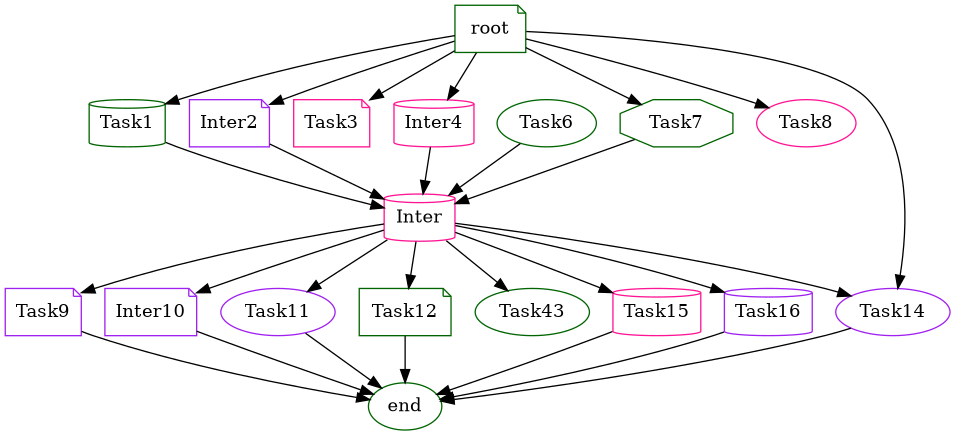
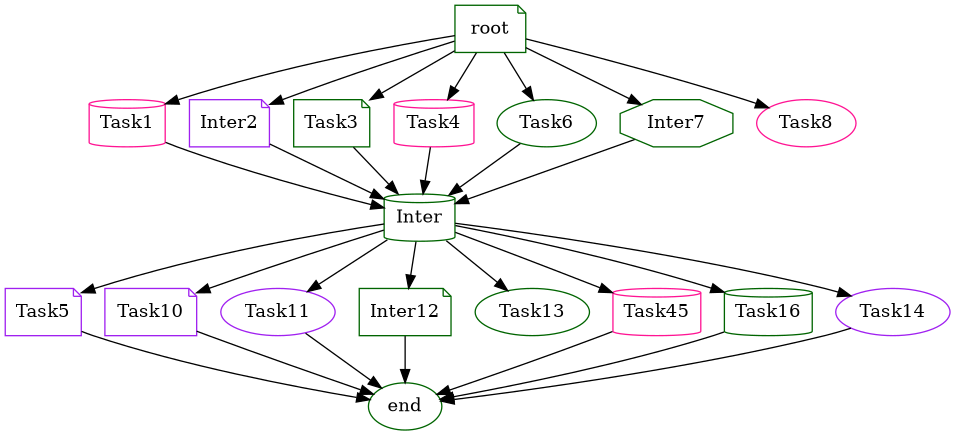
(792, 65) -> (515, 71)
(127, 123) -> (127, 123)
(332, 123) -> (332, 123)
(434, 123) -> (434, 123)
(677, 123) -> (677, 123)
none -> (371, 166)
(420, 218) -> (420, 218)
(43, 312) -> (43, 312)
(151, 312) -> (151, 312)
(405, 312) -> (405, 312)
(532, 312) -> (532, 312)
(657, 312) -> (657, 312)
(768, 312) -> (768, 312)
